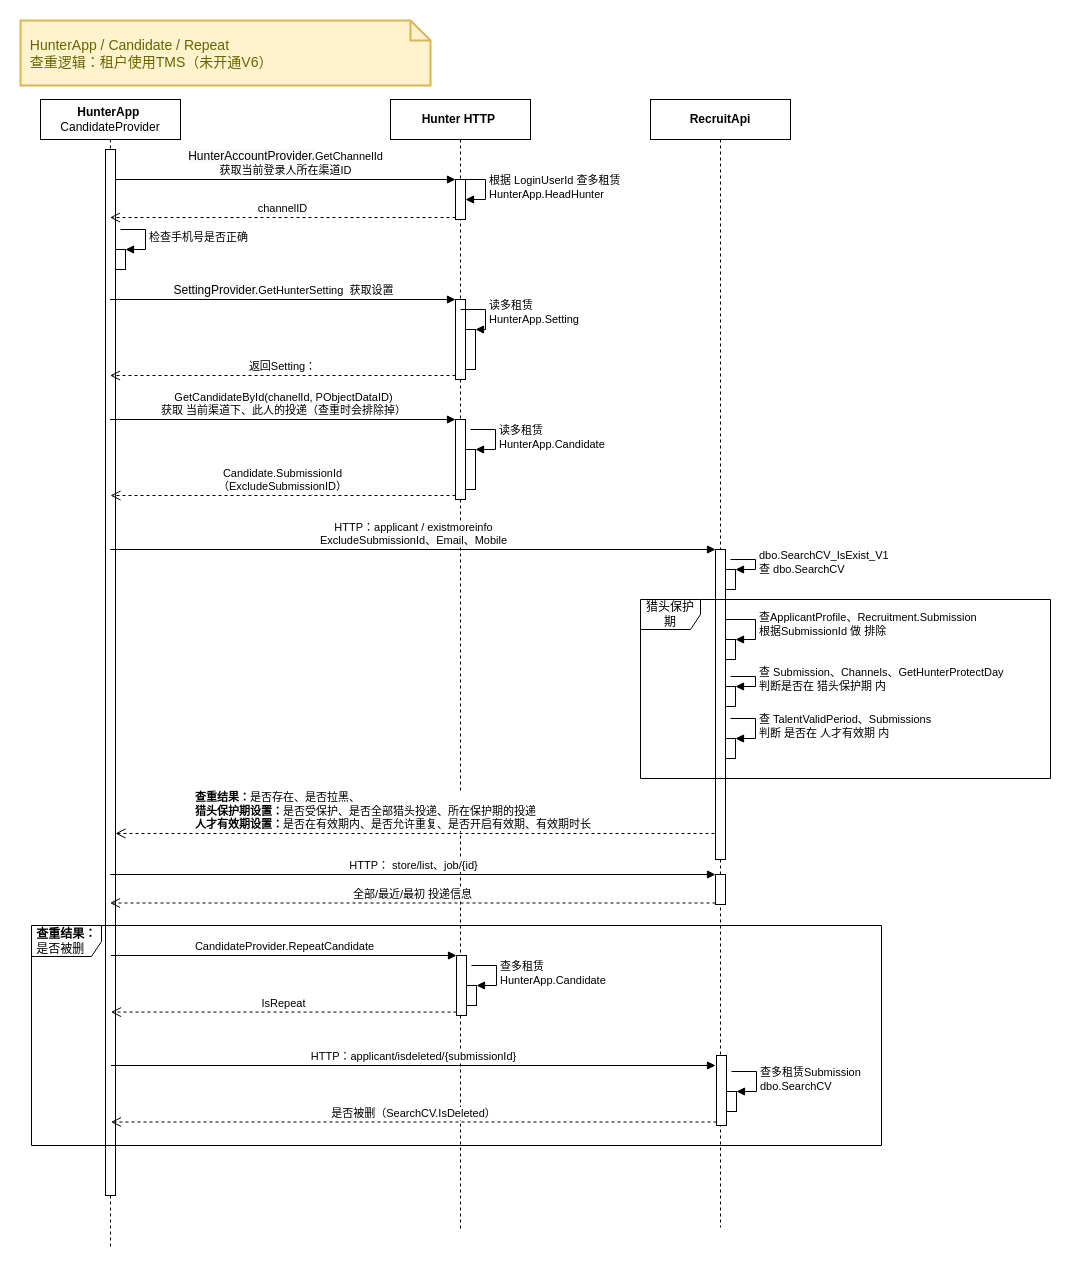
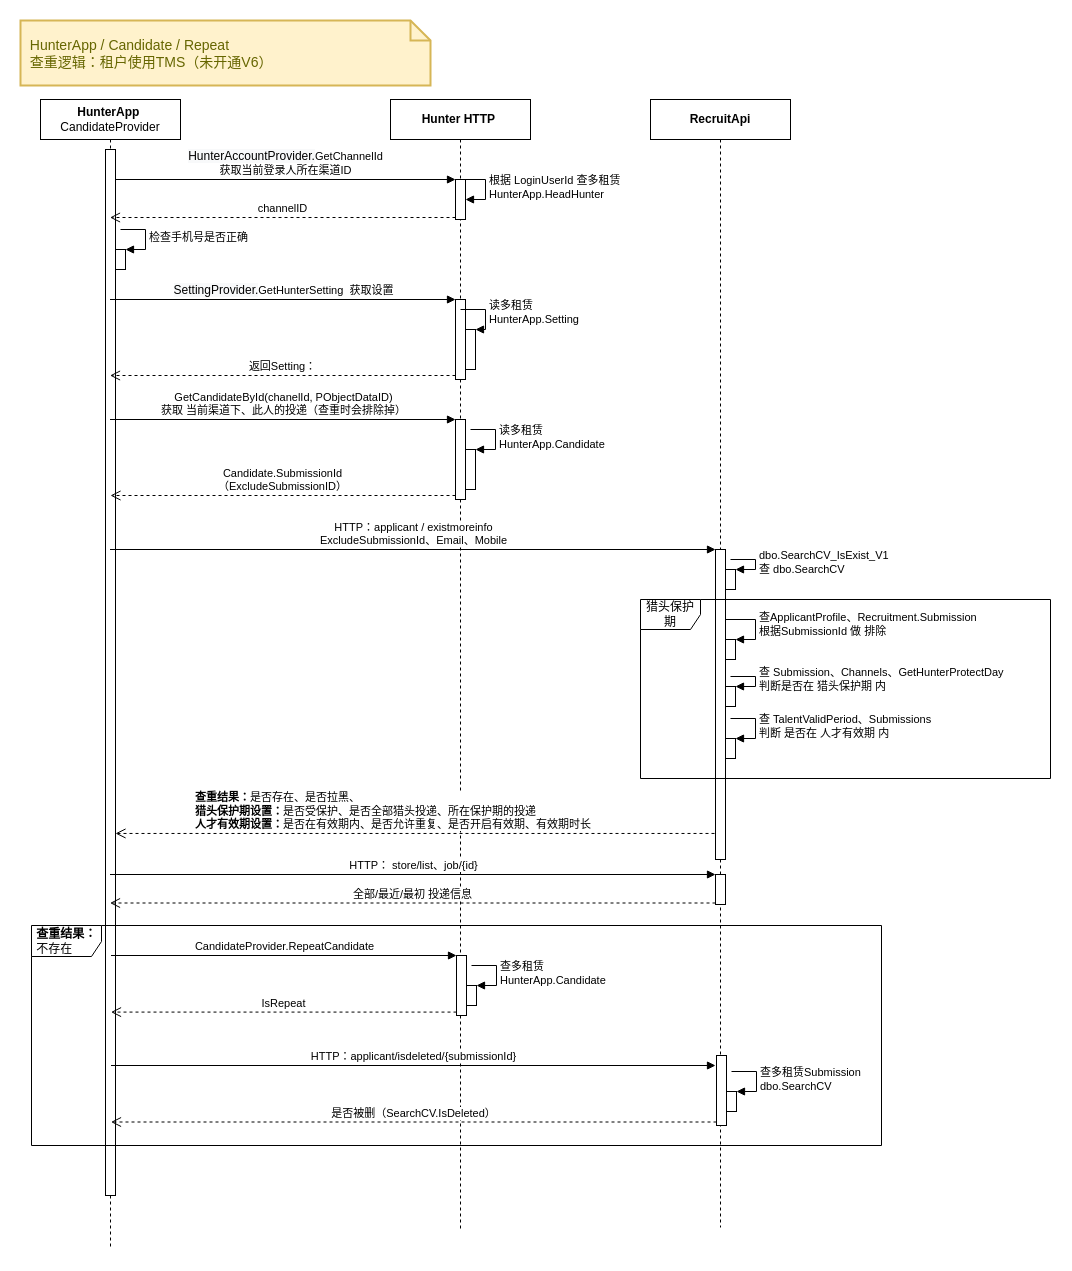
(64, 942) -> (64, 942)
